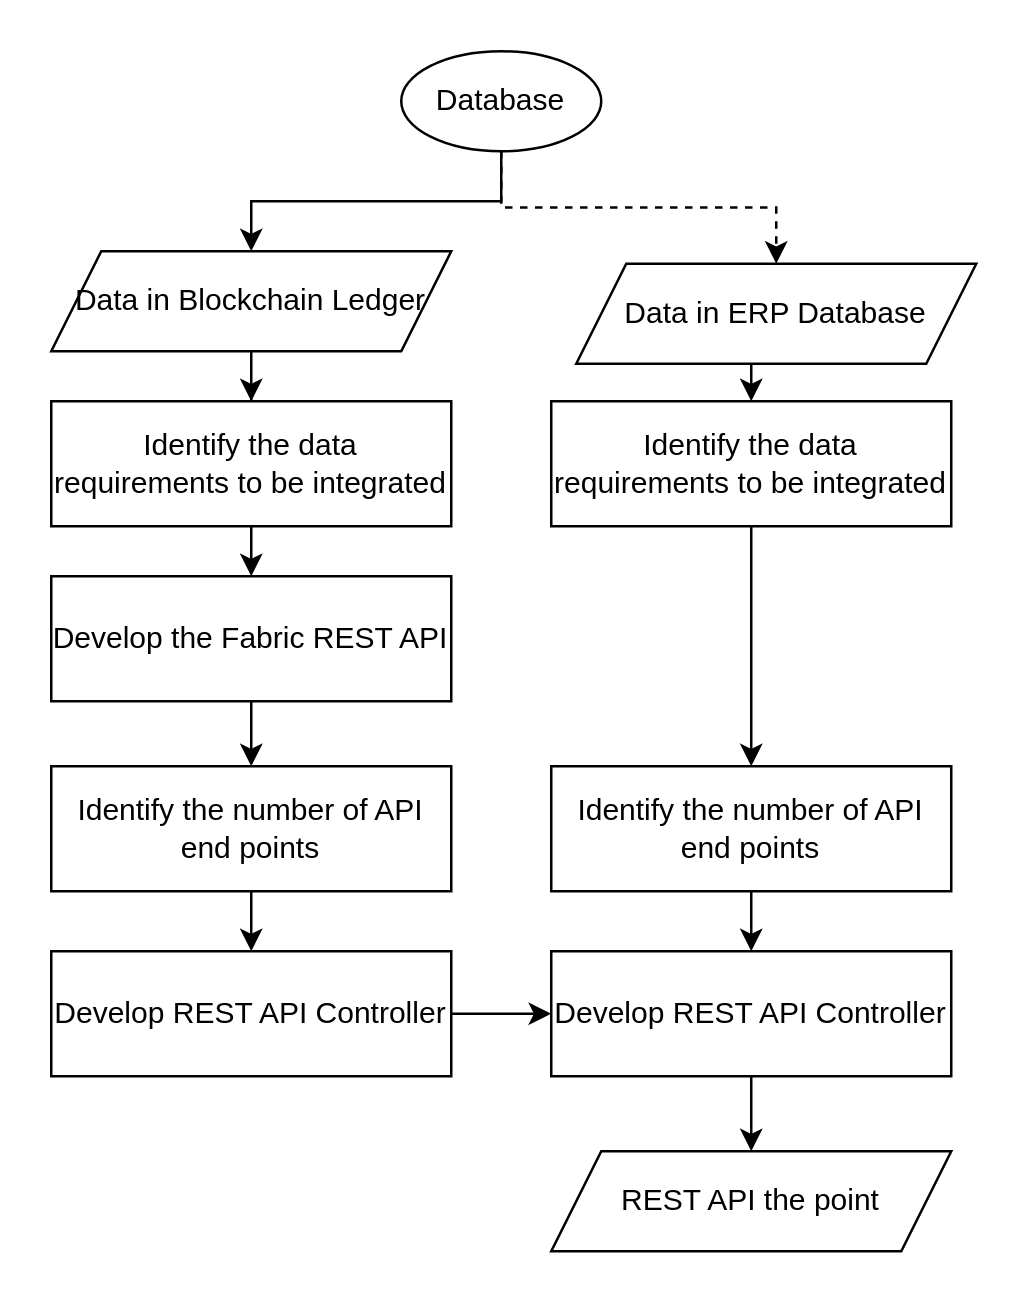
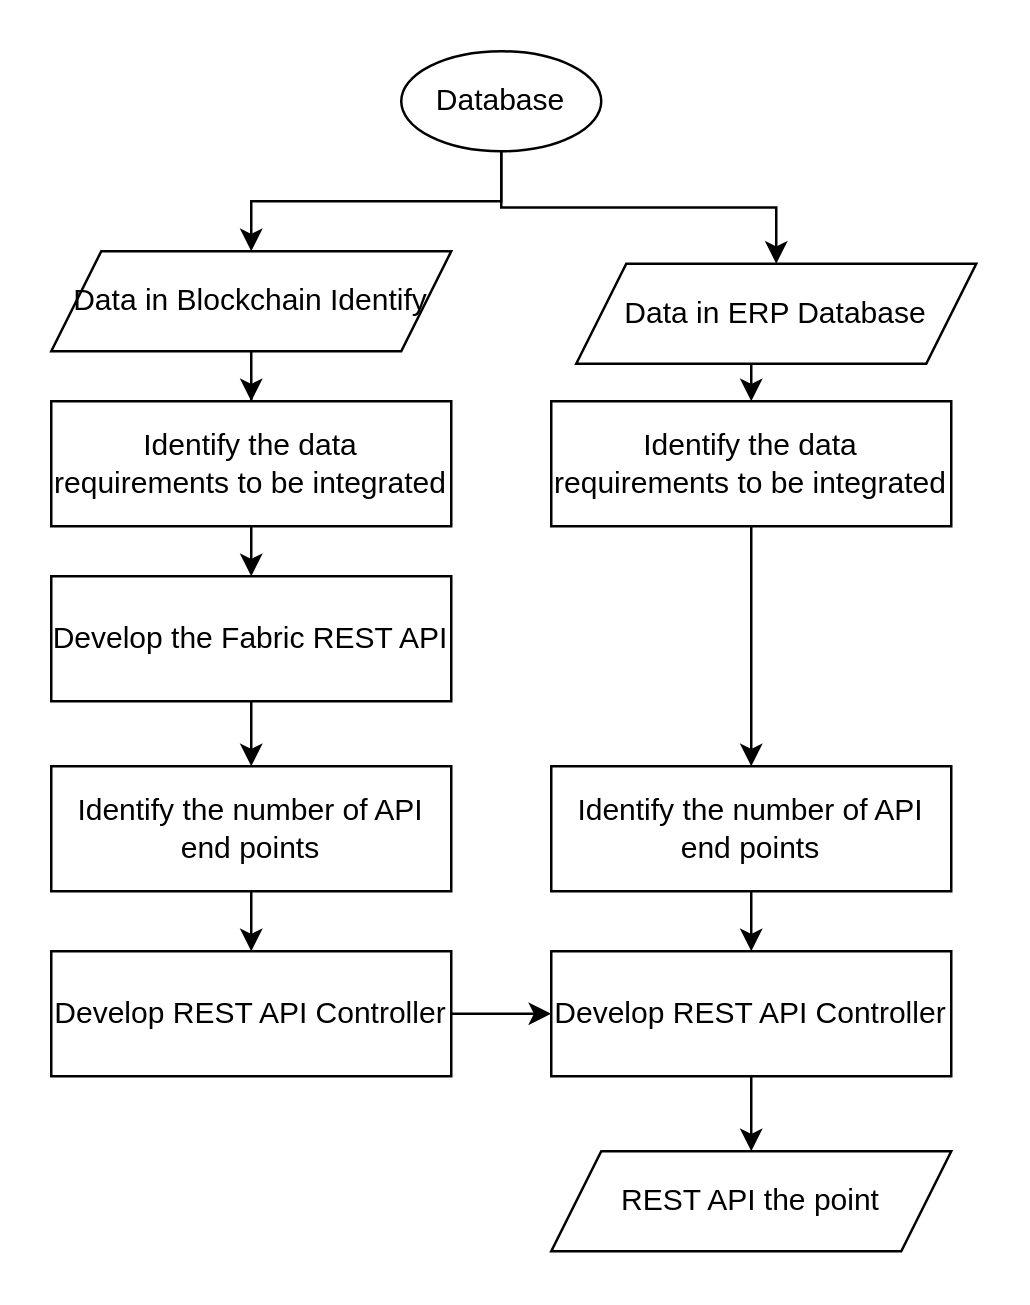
(656, 208) -> (656, 208)
(251, 301) -> (251, 301)
